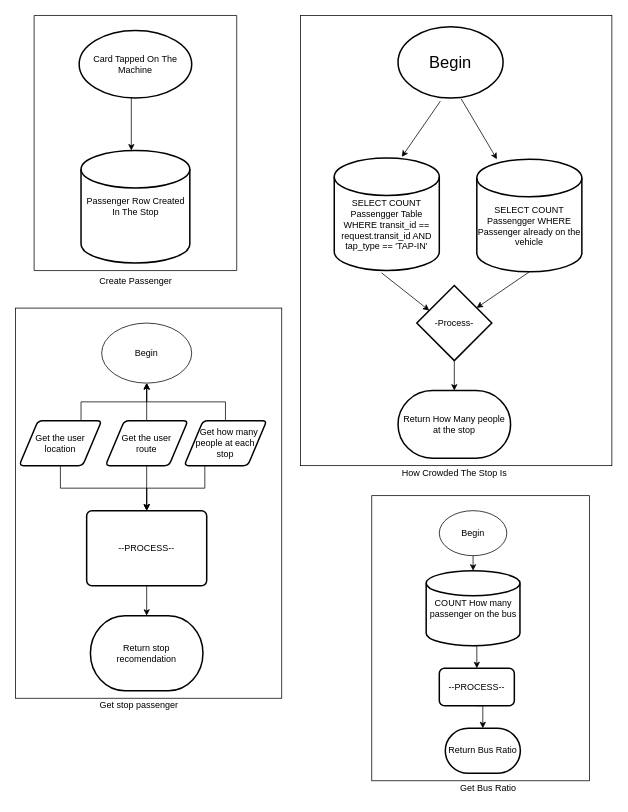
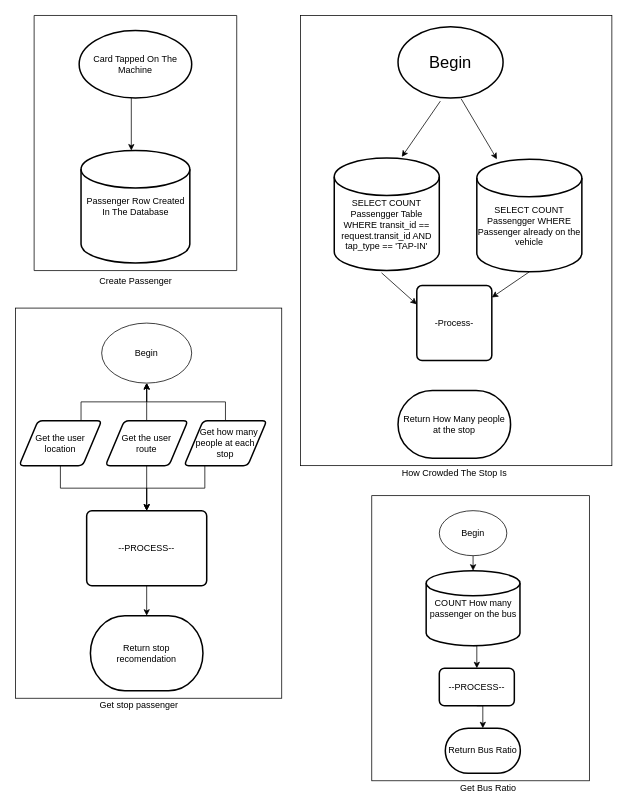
(136, 207) -> (136, 207)
(454, 323) -> (454, 323)
(454, 372) -> none
